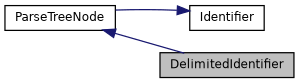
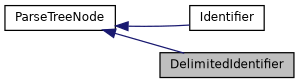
(146, 10) -> (159, 26)
